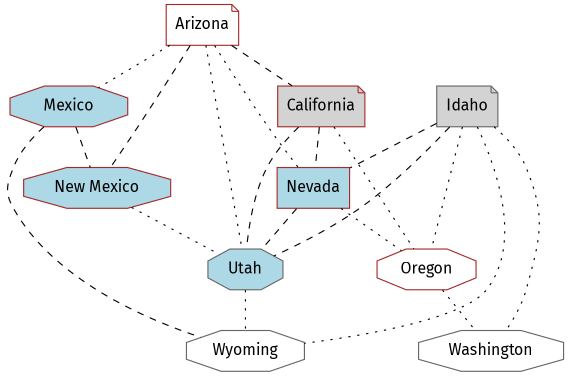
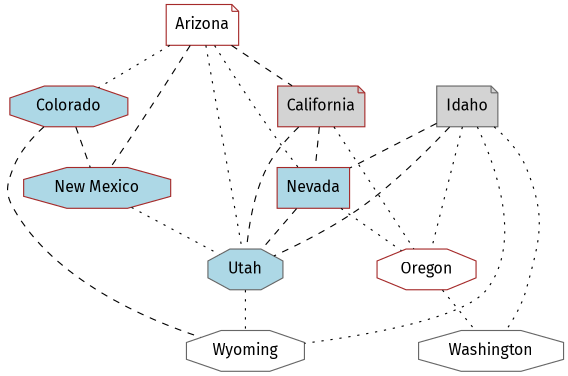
(69, 106) -> (69, 106)
